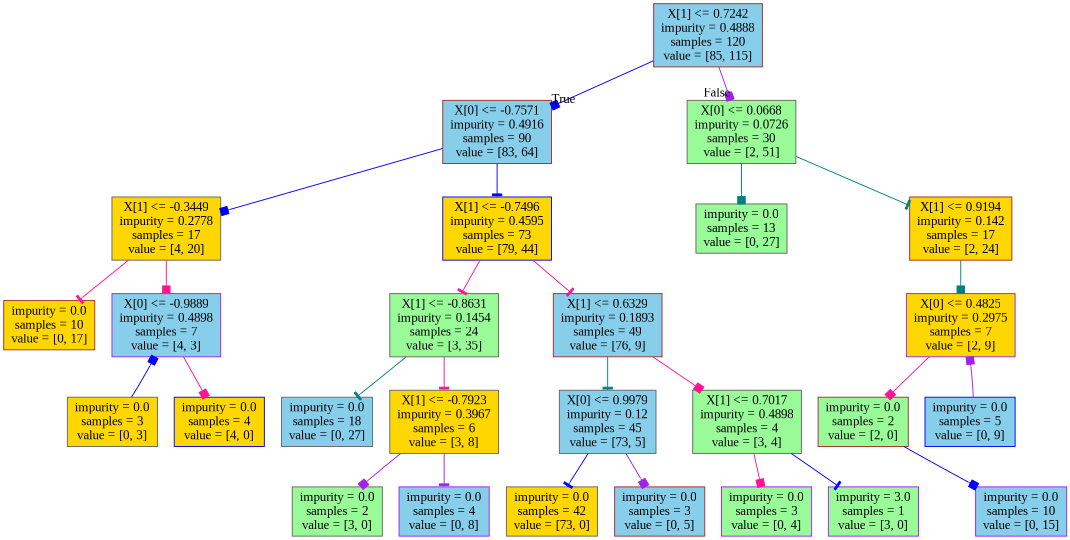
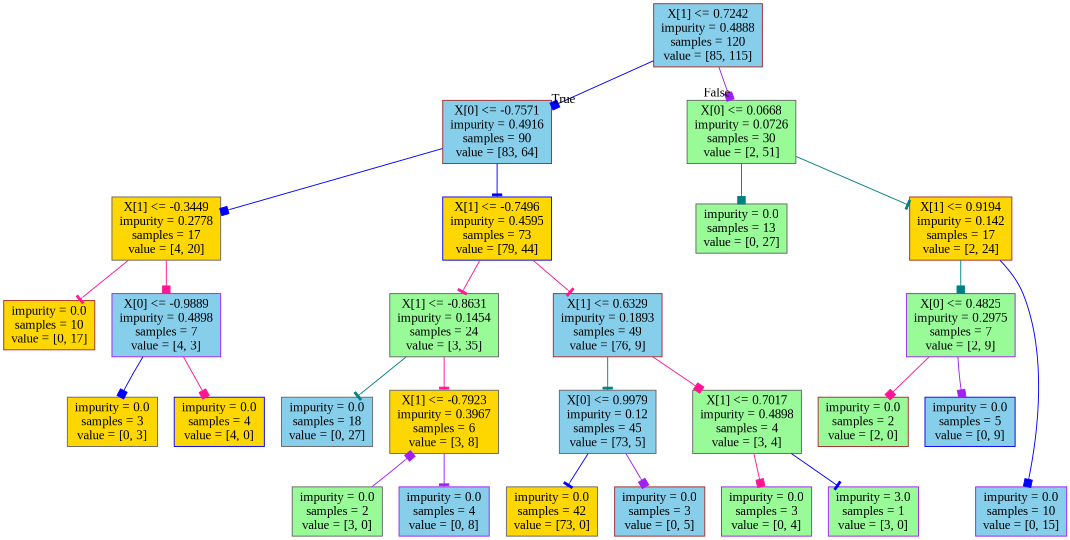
(961, 325) -> (961, 325)
(141, 381) -> (134, 373)
(972, 382) -> (959, 372)
(936, 464) -> (1038, 365)
(384, 467) -> (389, 473)
